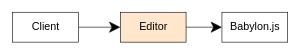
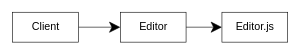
(153, 27) -> (153, 27)
(256, 27) -> (256, 27)
